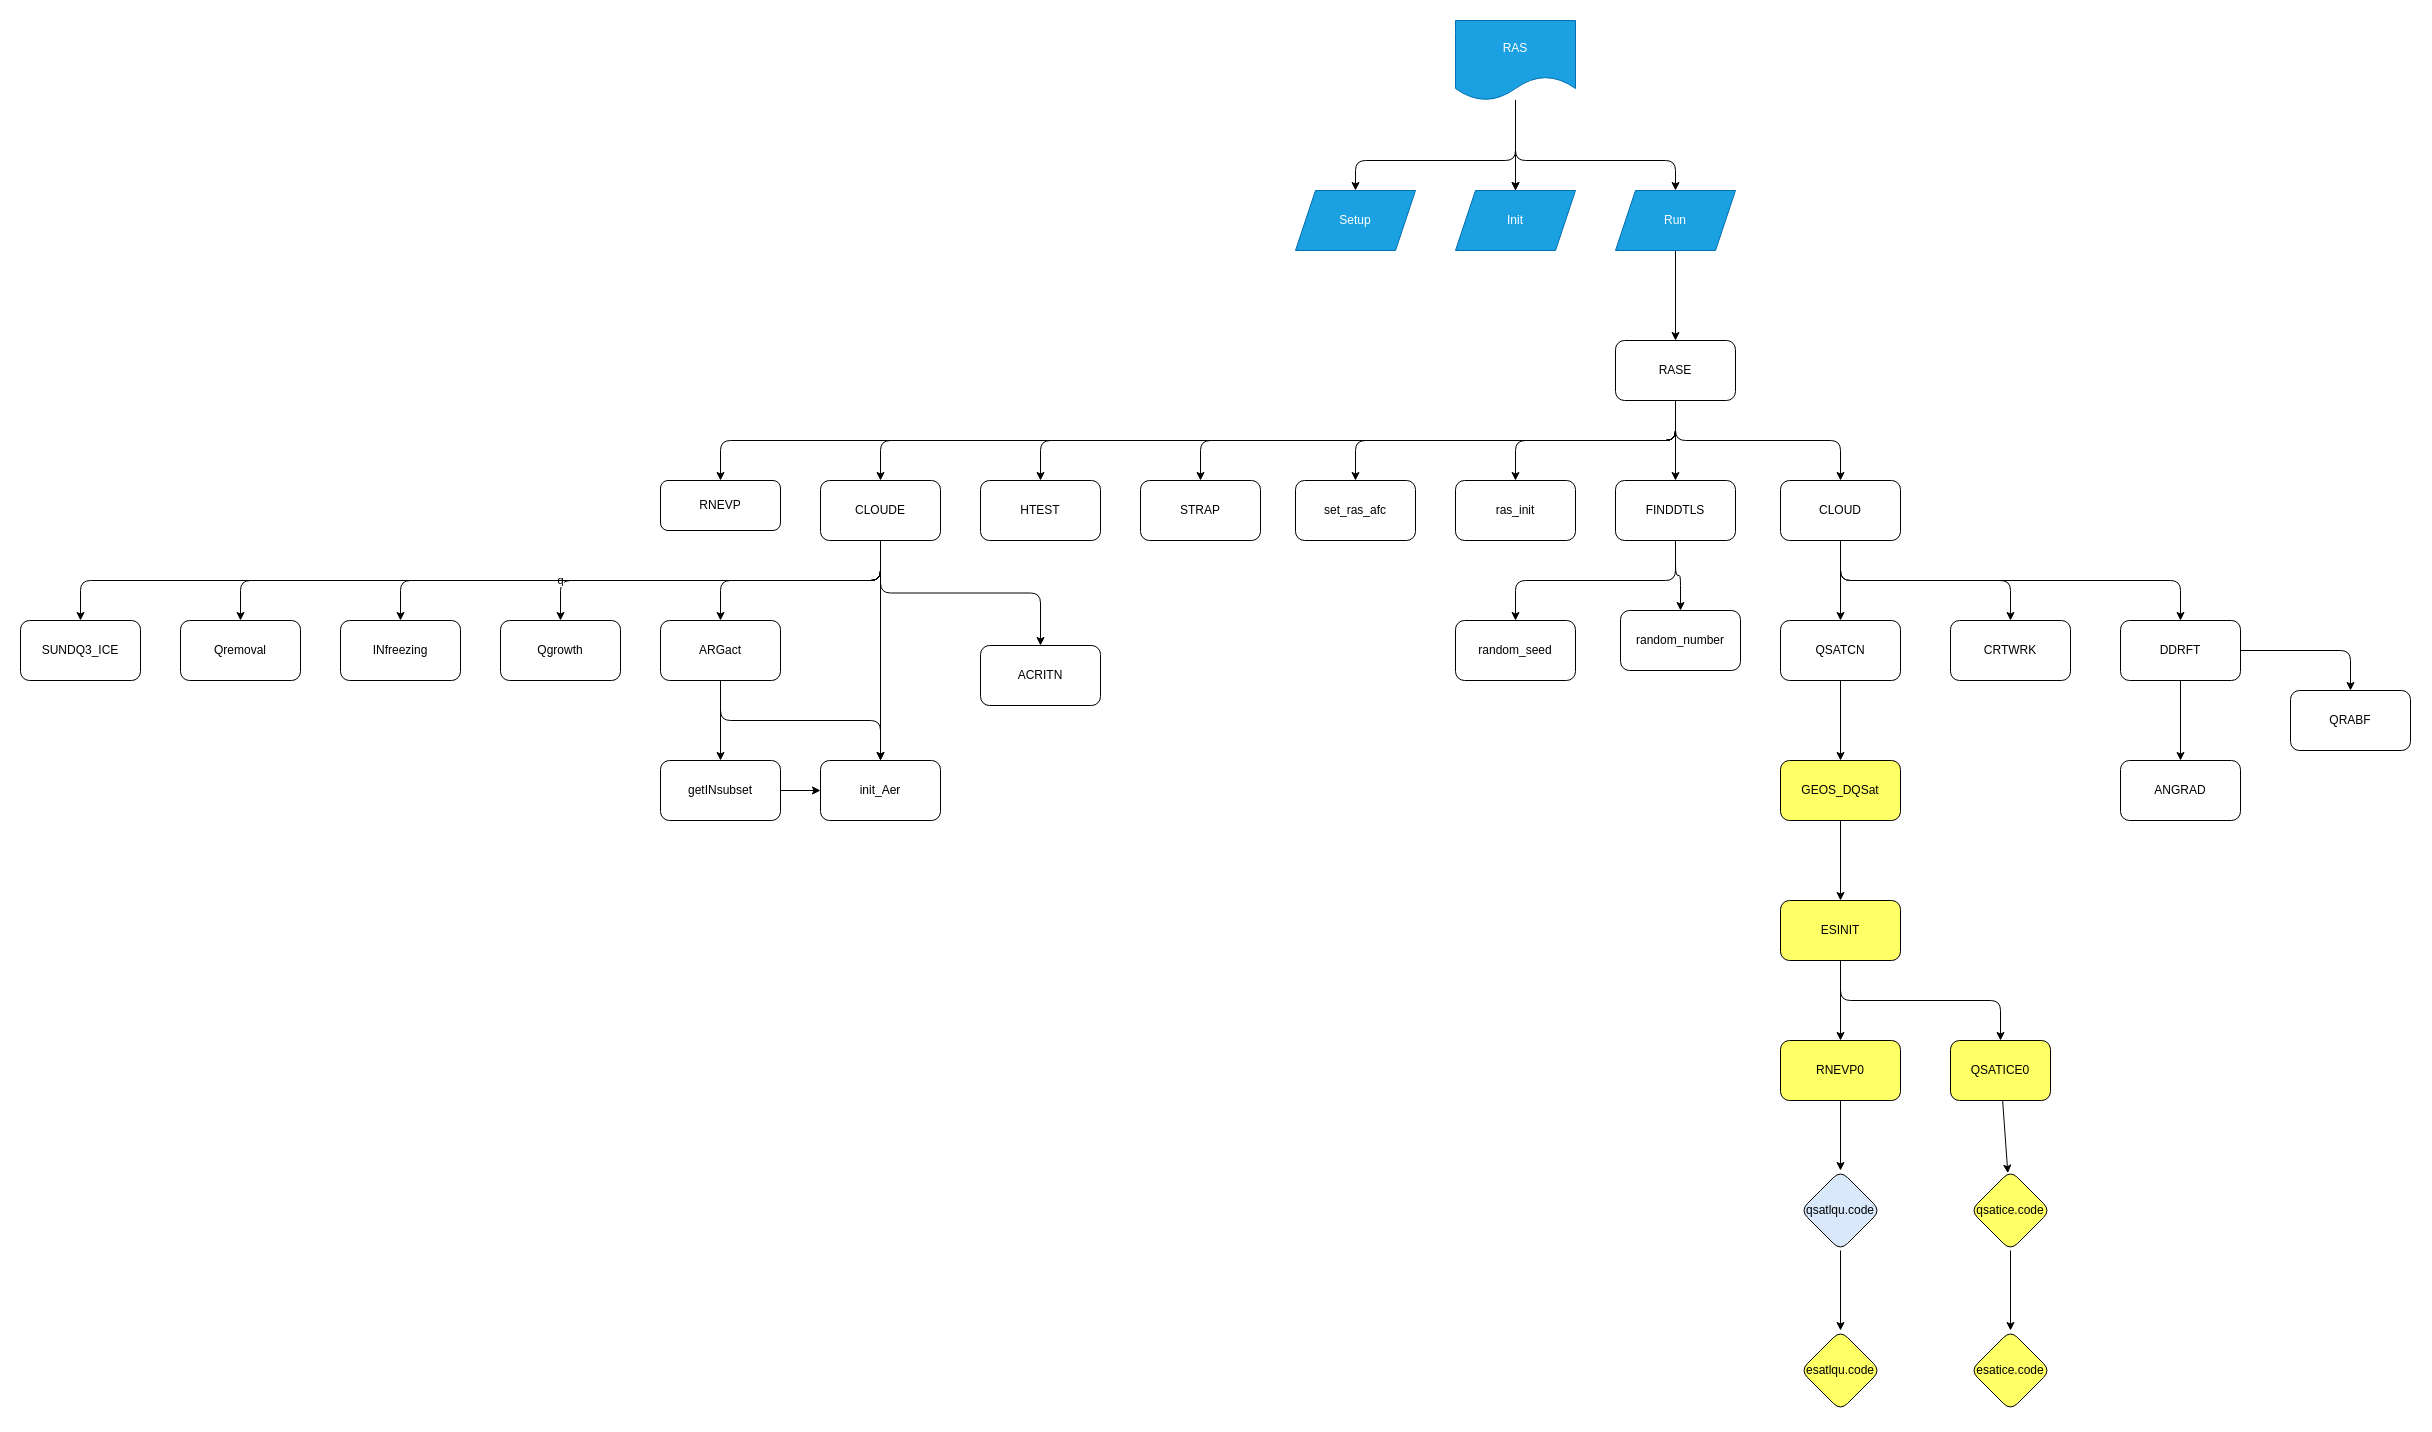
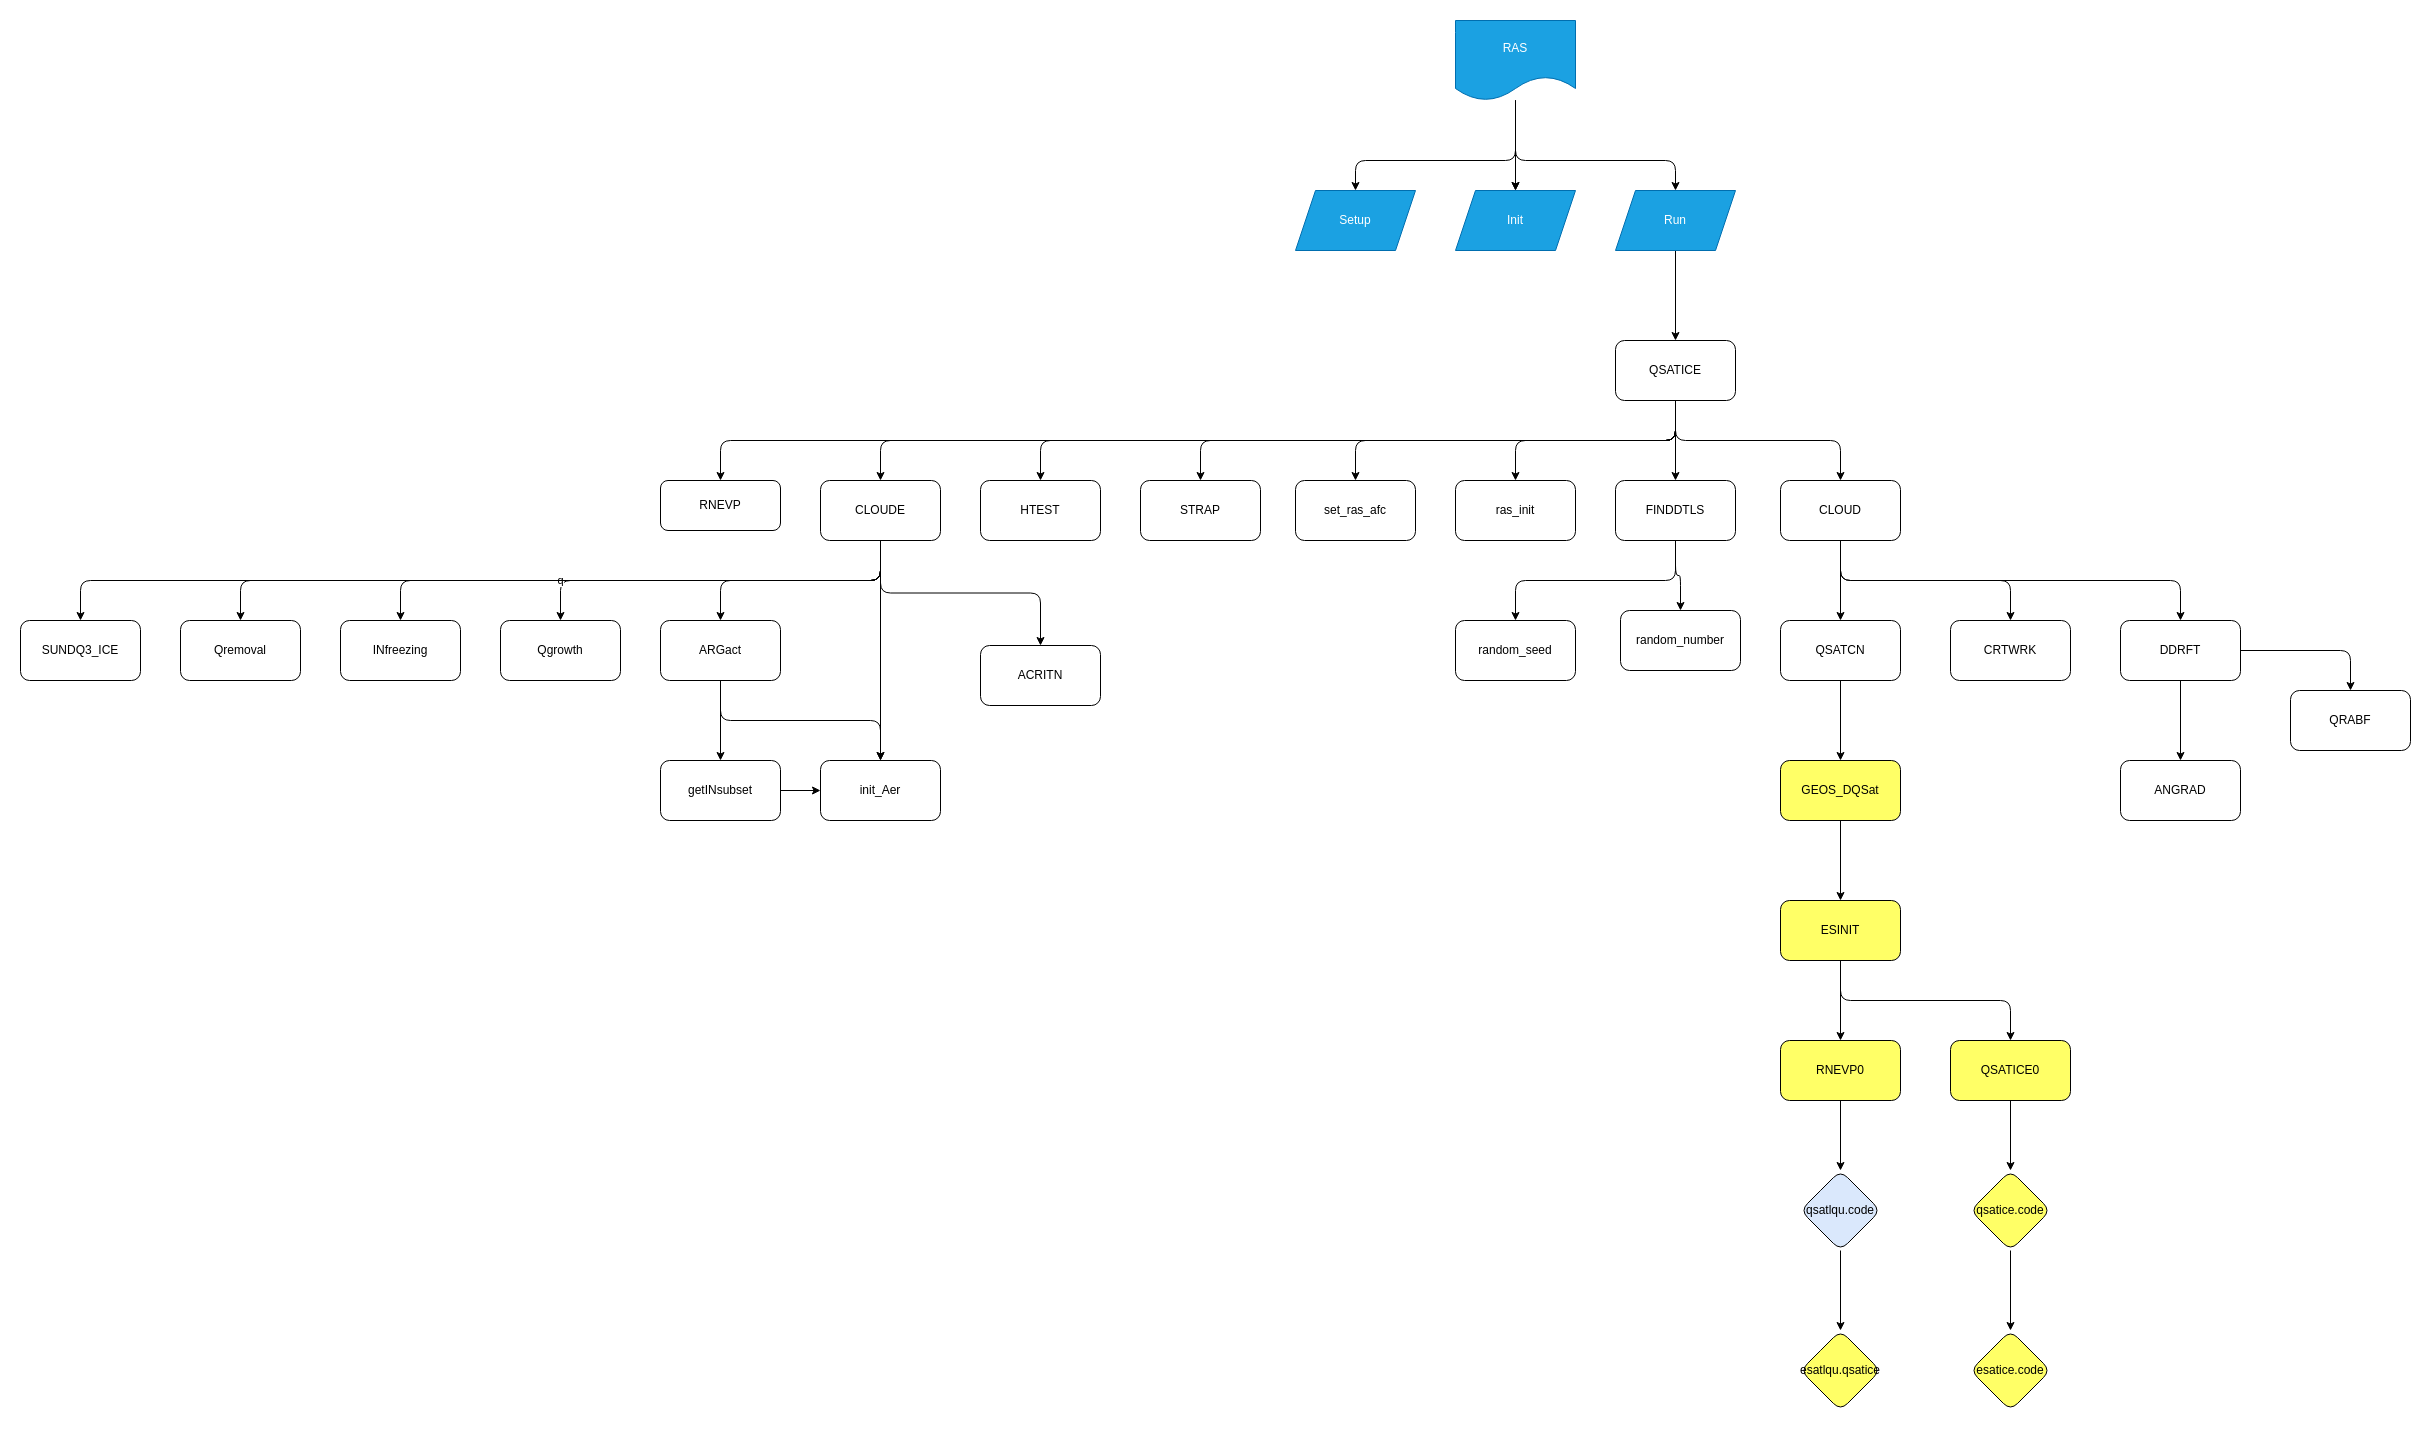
(1676, 371) -> (1676, 371)
(2001, 1071) -> (2011, 1071)
(1841, 1371) -> (1841, 1371)
